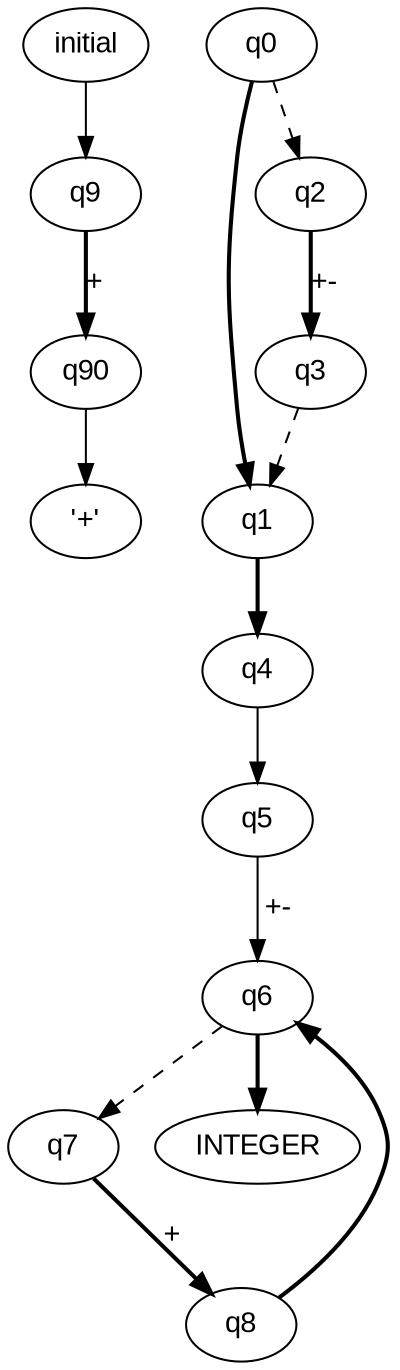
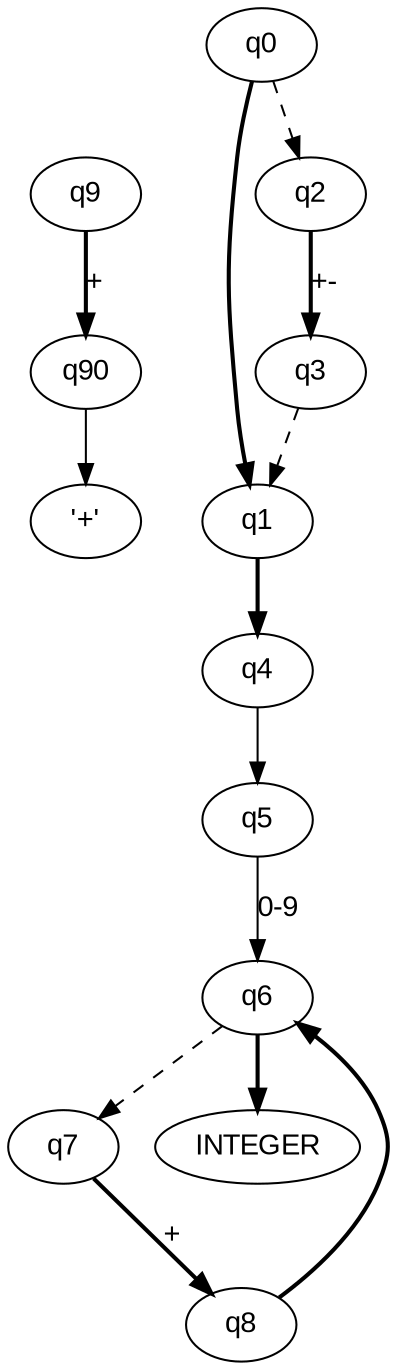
(86, 45) -> none
(278, 909) -> (278, 909)
